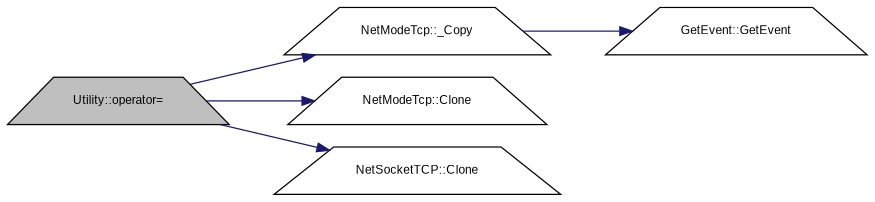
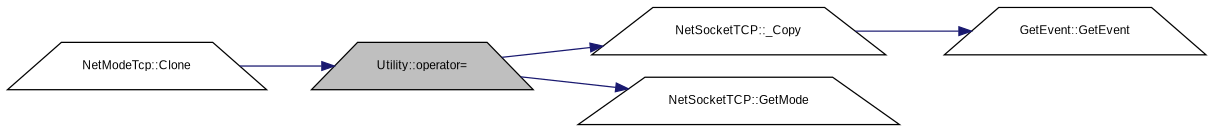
(417, 31) -> (739, 31)
(254, 101) -> (281, 66)
(417, 171) -> (739, 101)
